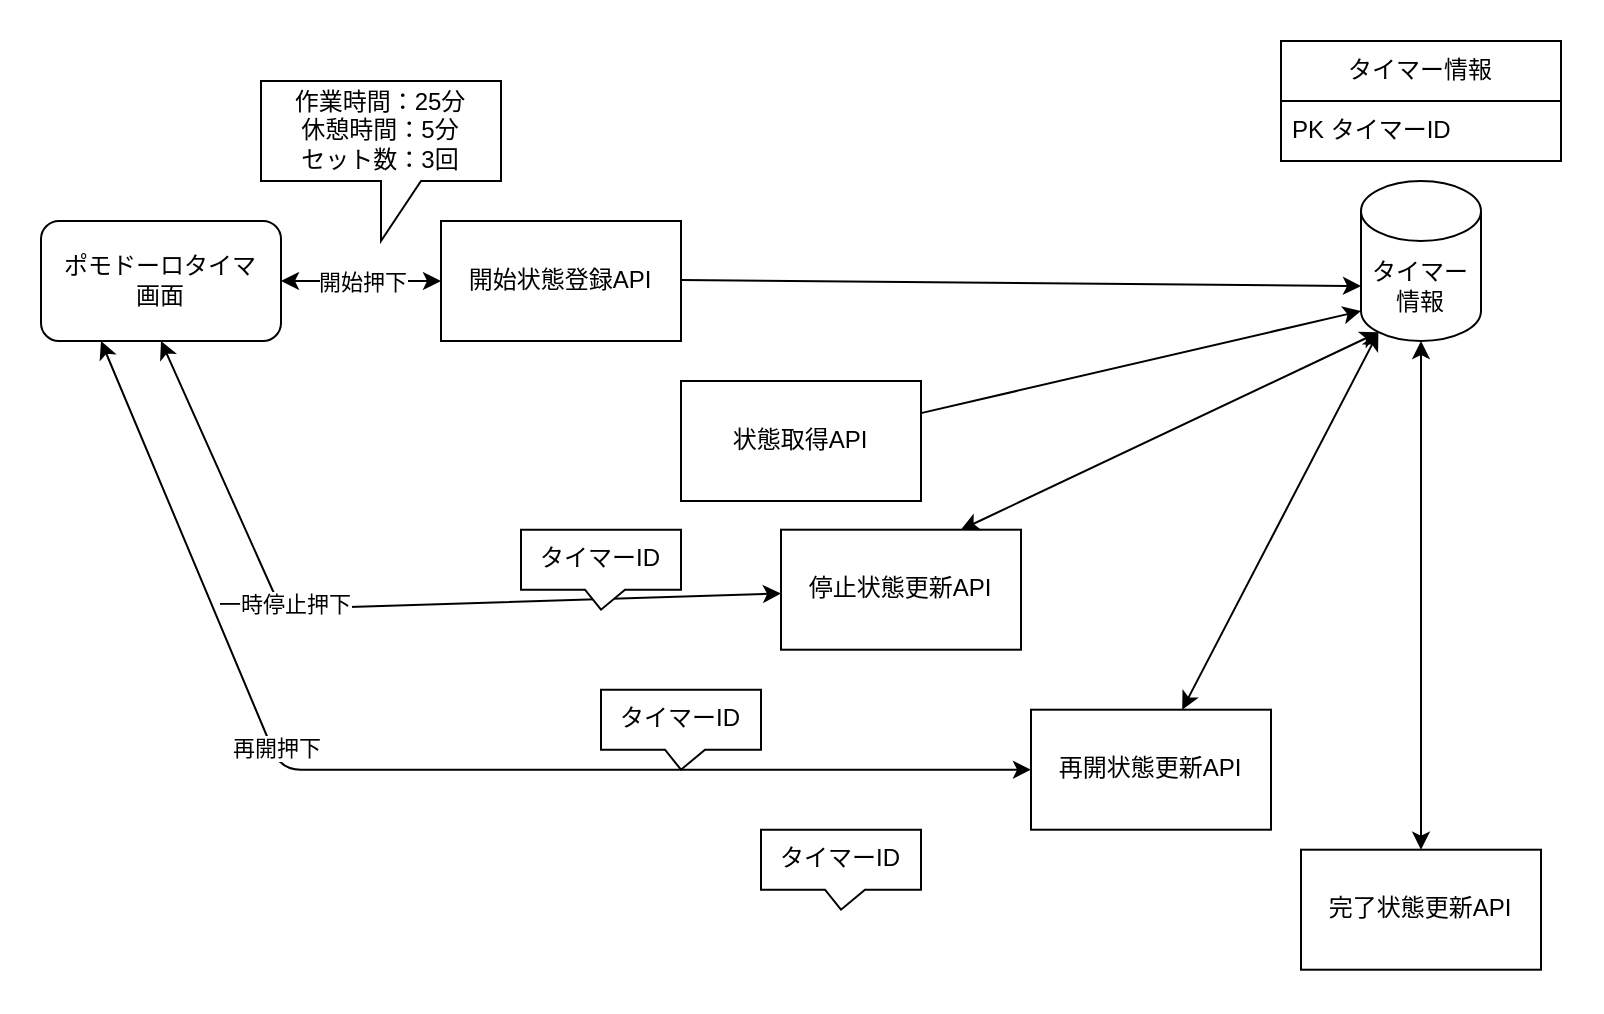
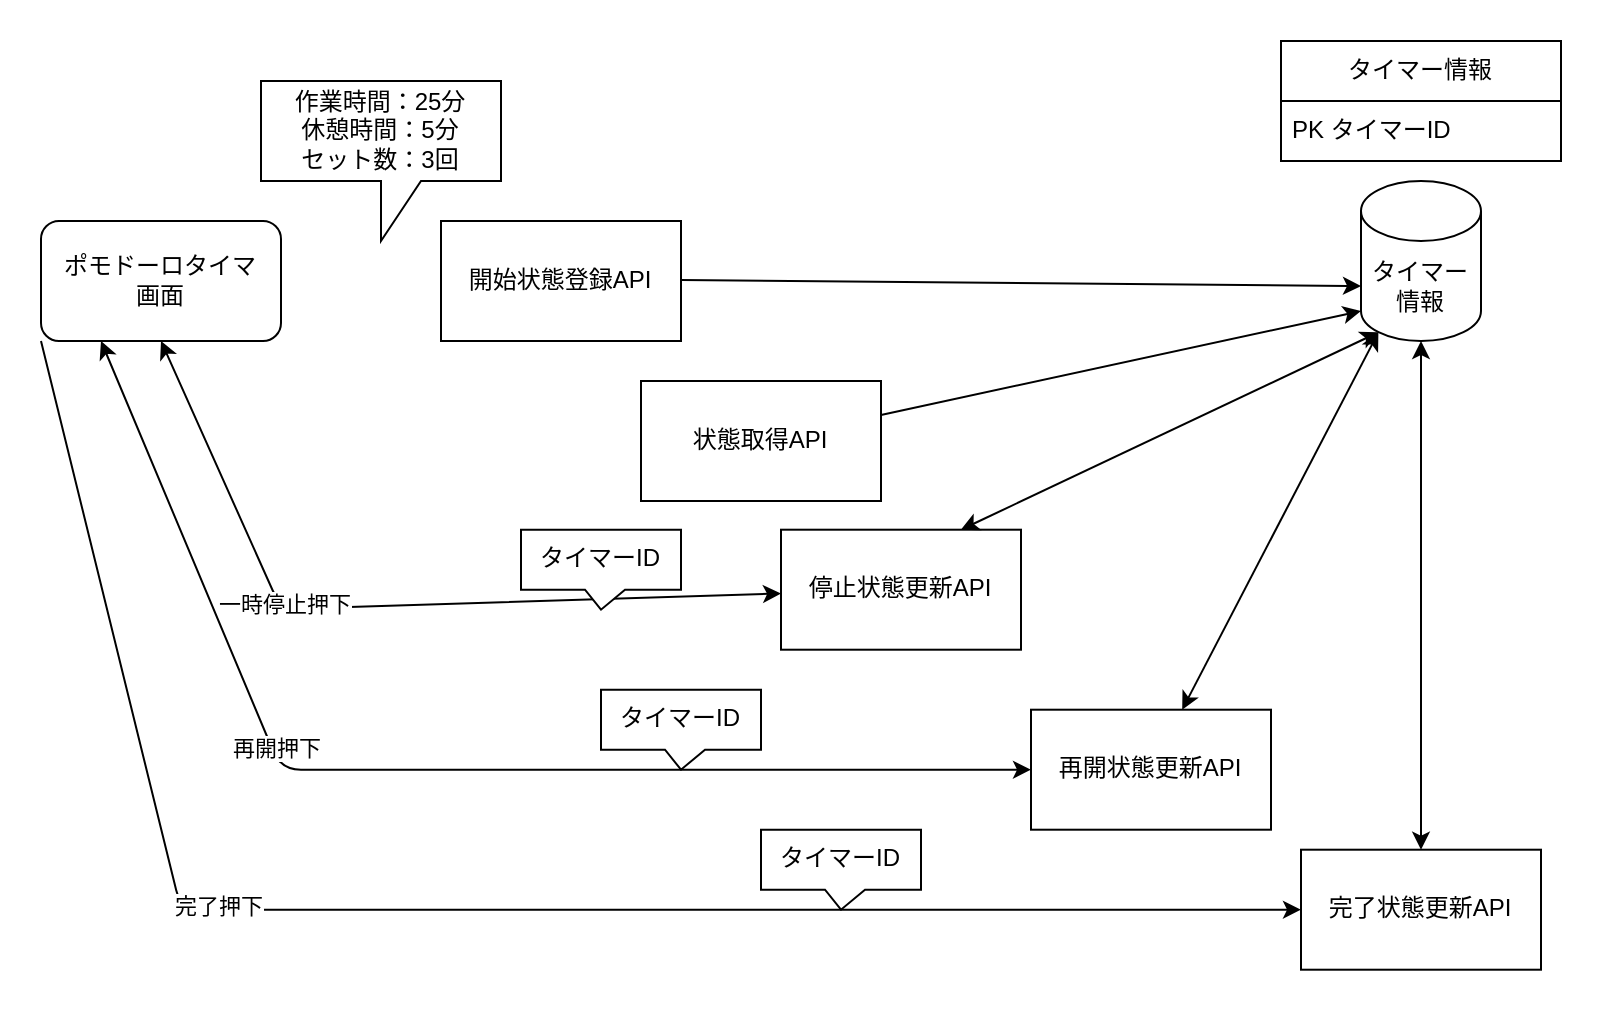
(339, 281) -> none
(801, 441) -> (761, 441)
none -> (768, 910)
